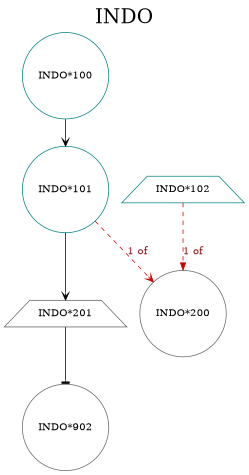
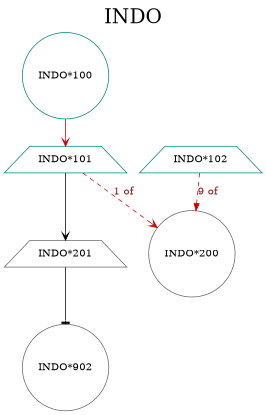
(66, 129) -> (66, 129)
(66, 190) -> (66, 160)
(193, 252) -> (208, 192)
